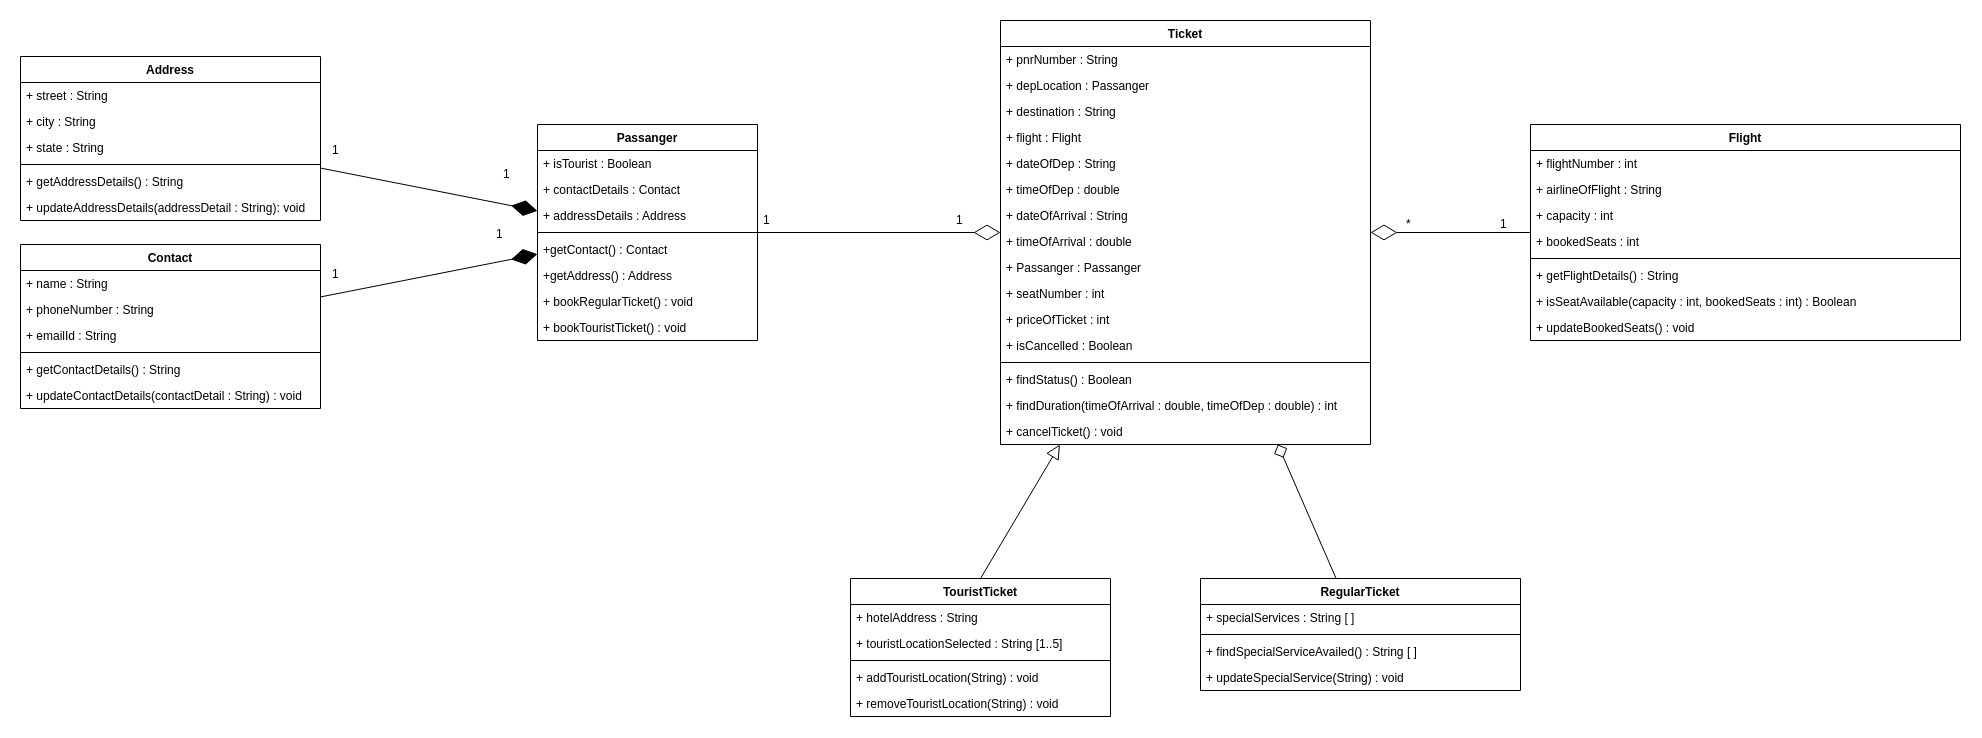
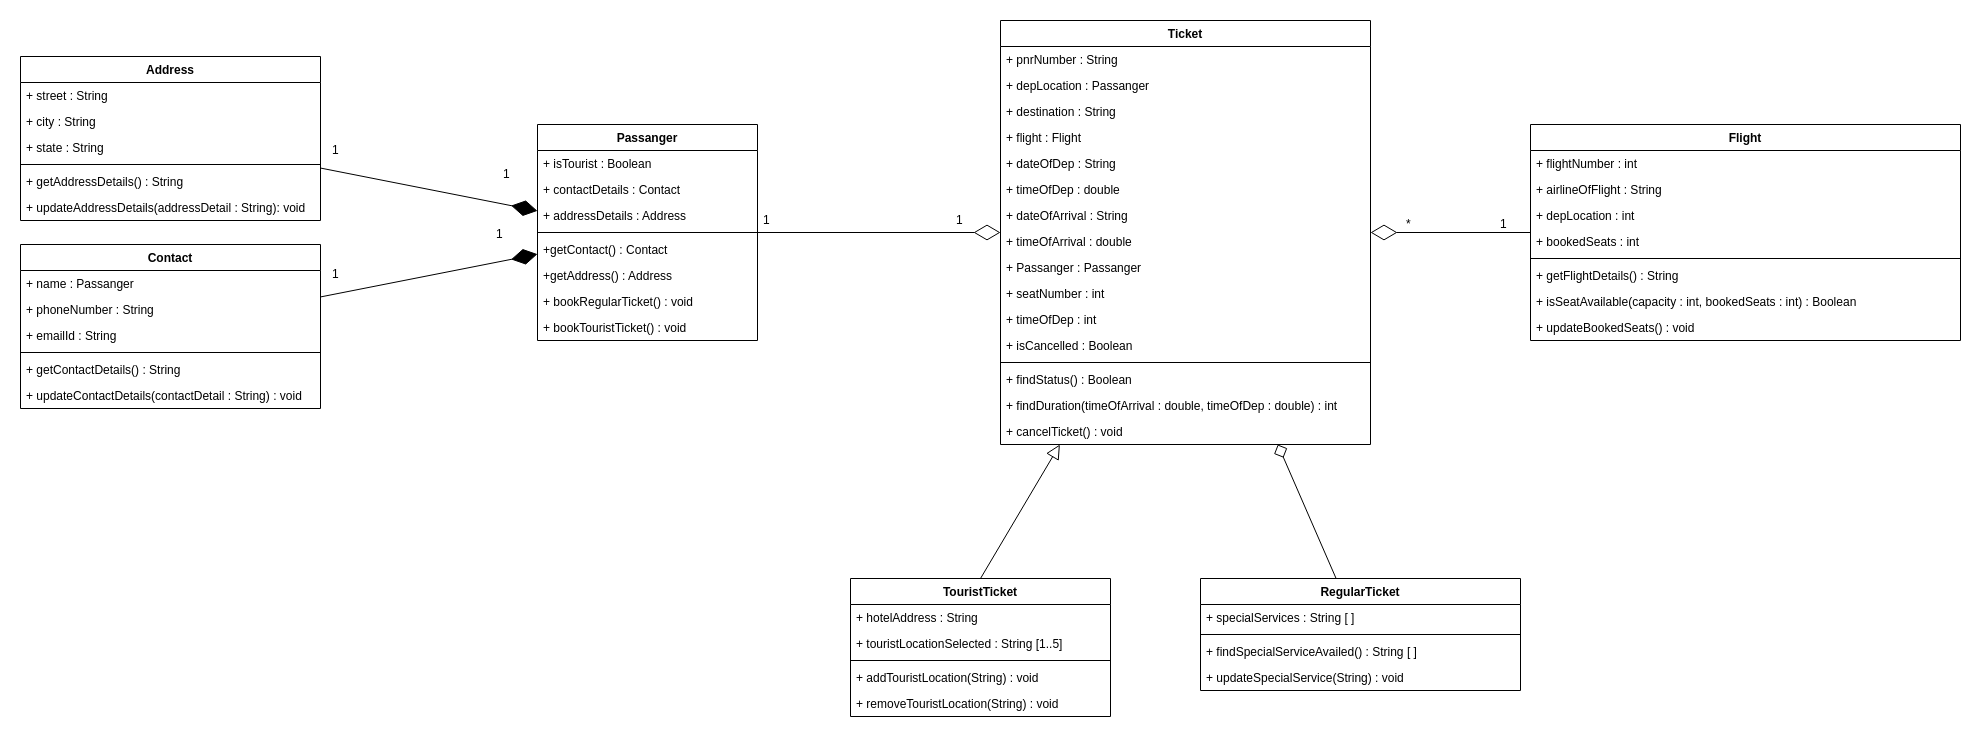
(1580, 216) -> (1590, 216)
(69, 284) -> (80, 284)
(1066, 320) -> (1054, 320)
